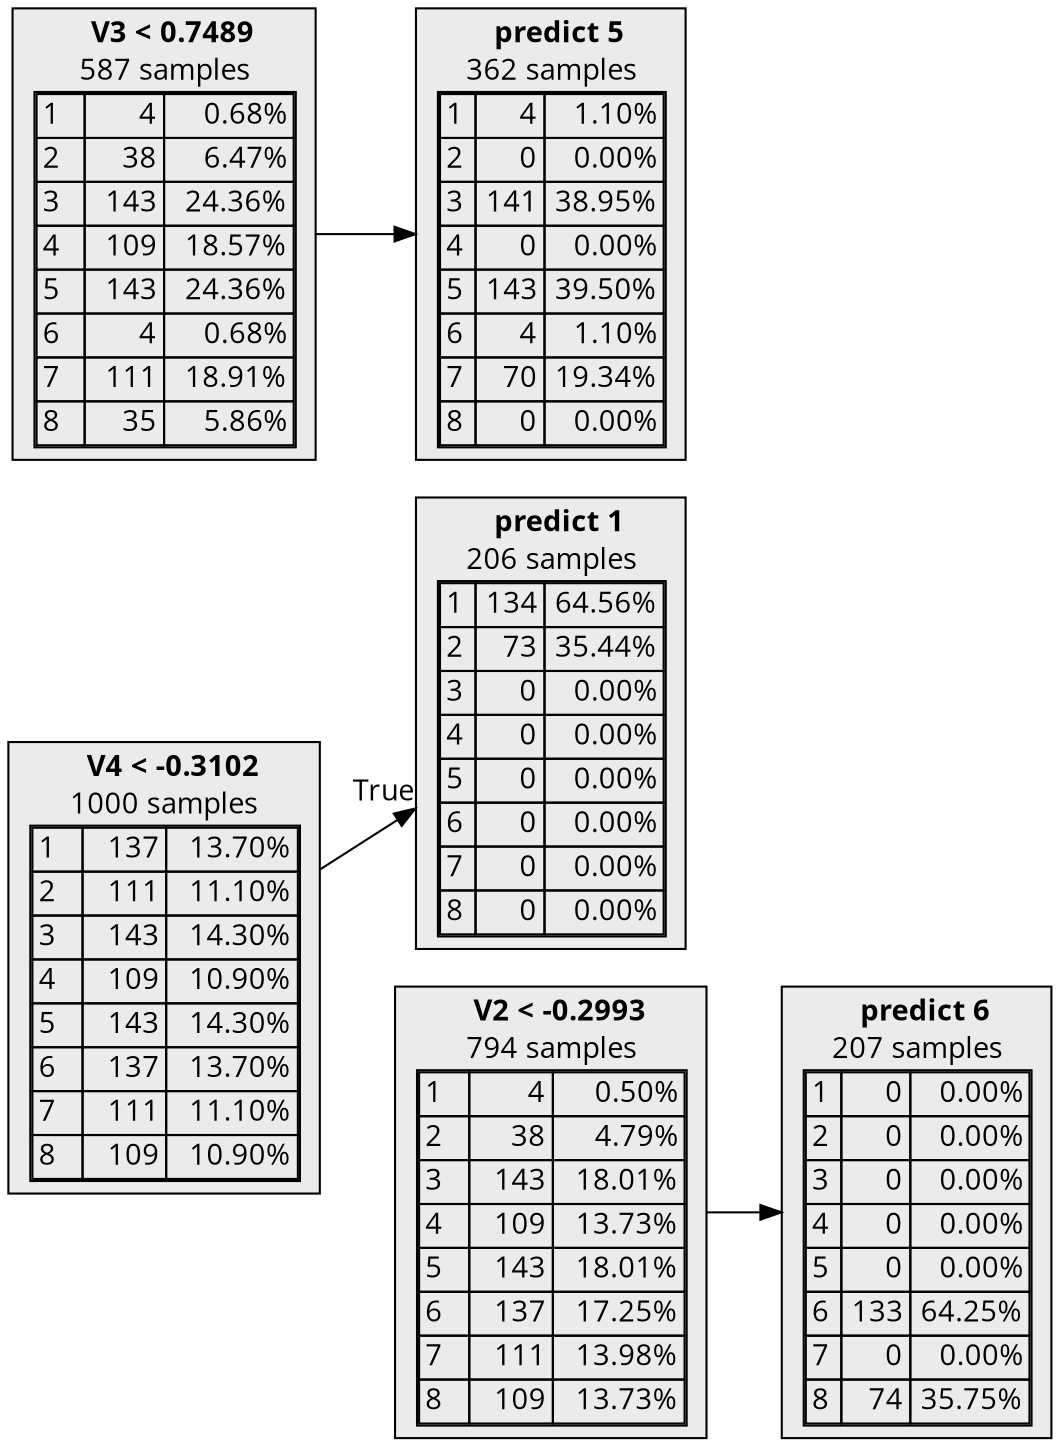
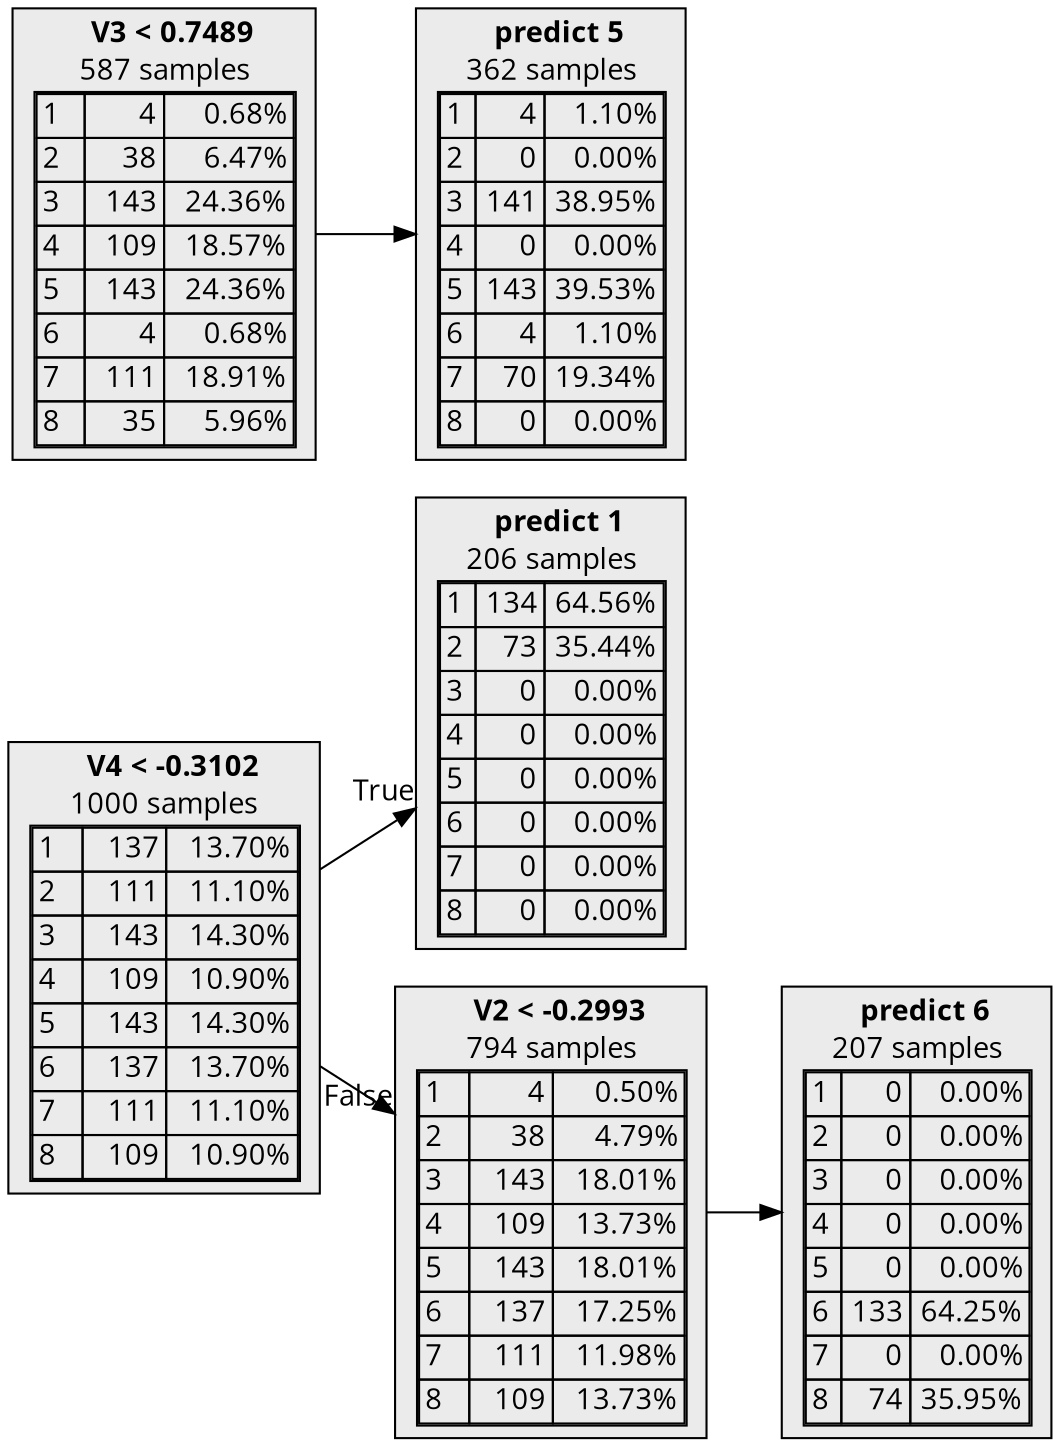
(606, 291) -> (606, 291)
(246, 422) -> (246, 422)
none -> (348, 1084)
(627, 1357) -> (627, 1357)
(972, 1400) -> (972, 1400)
